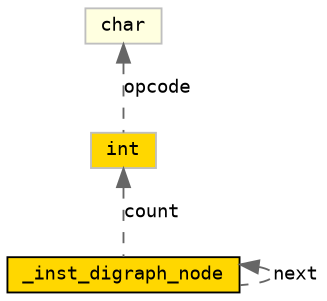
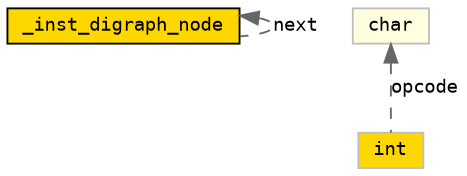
(123, 222) -> none
